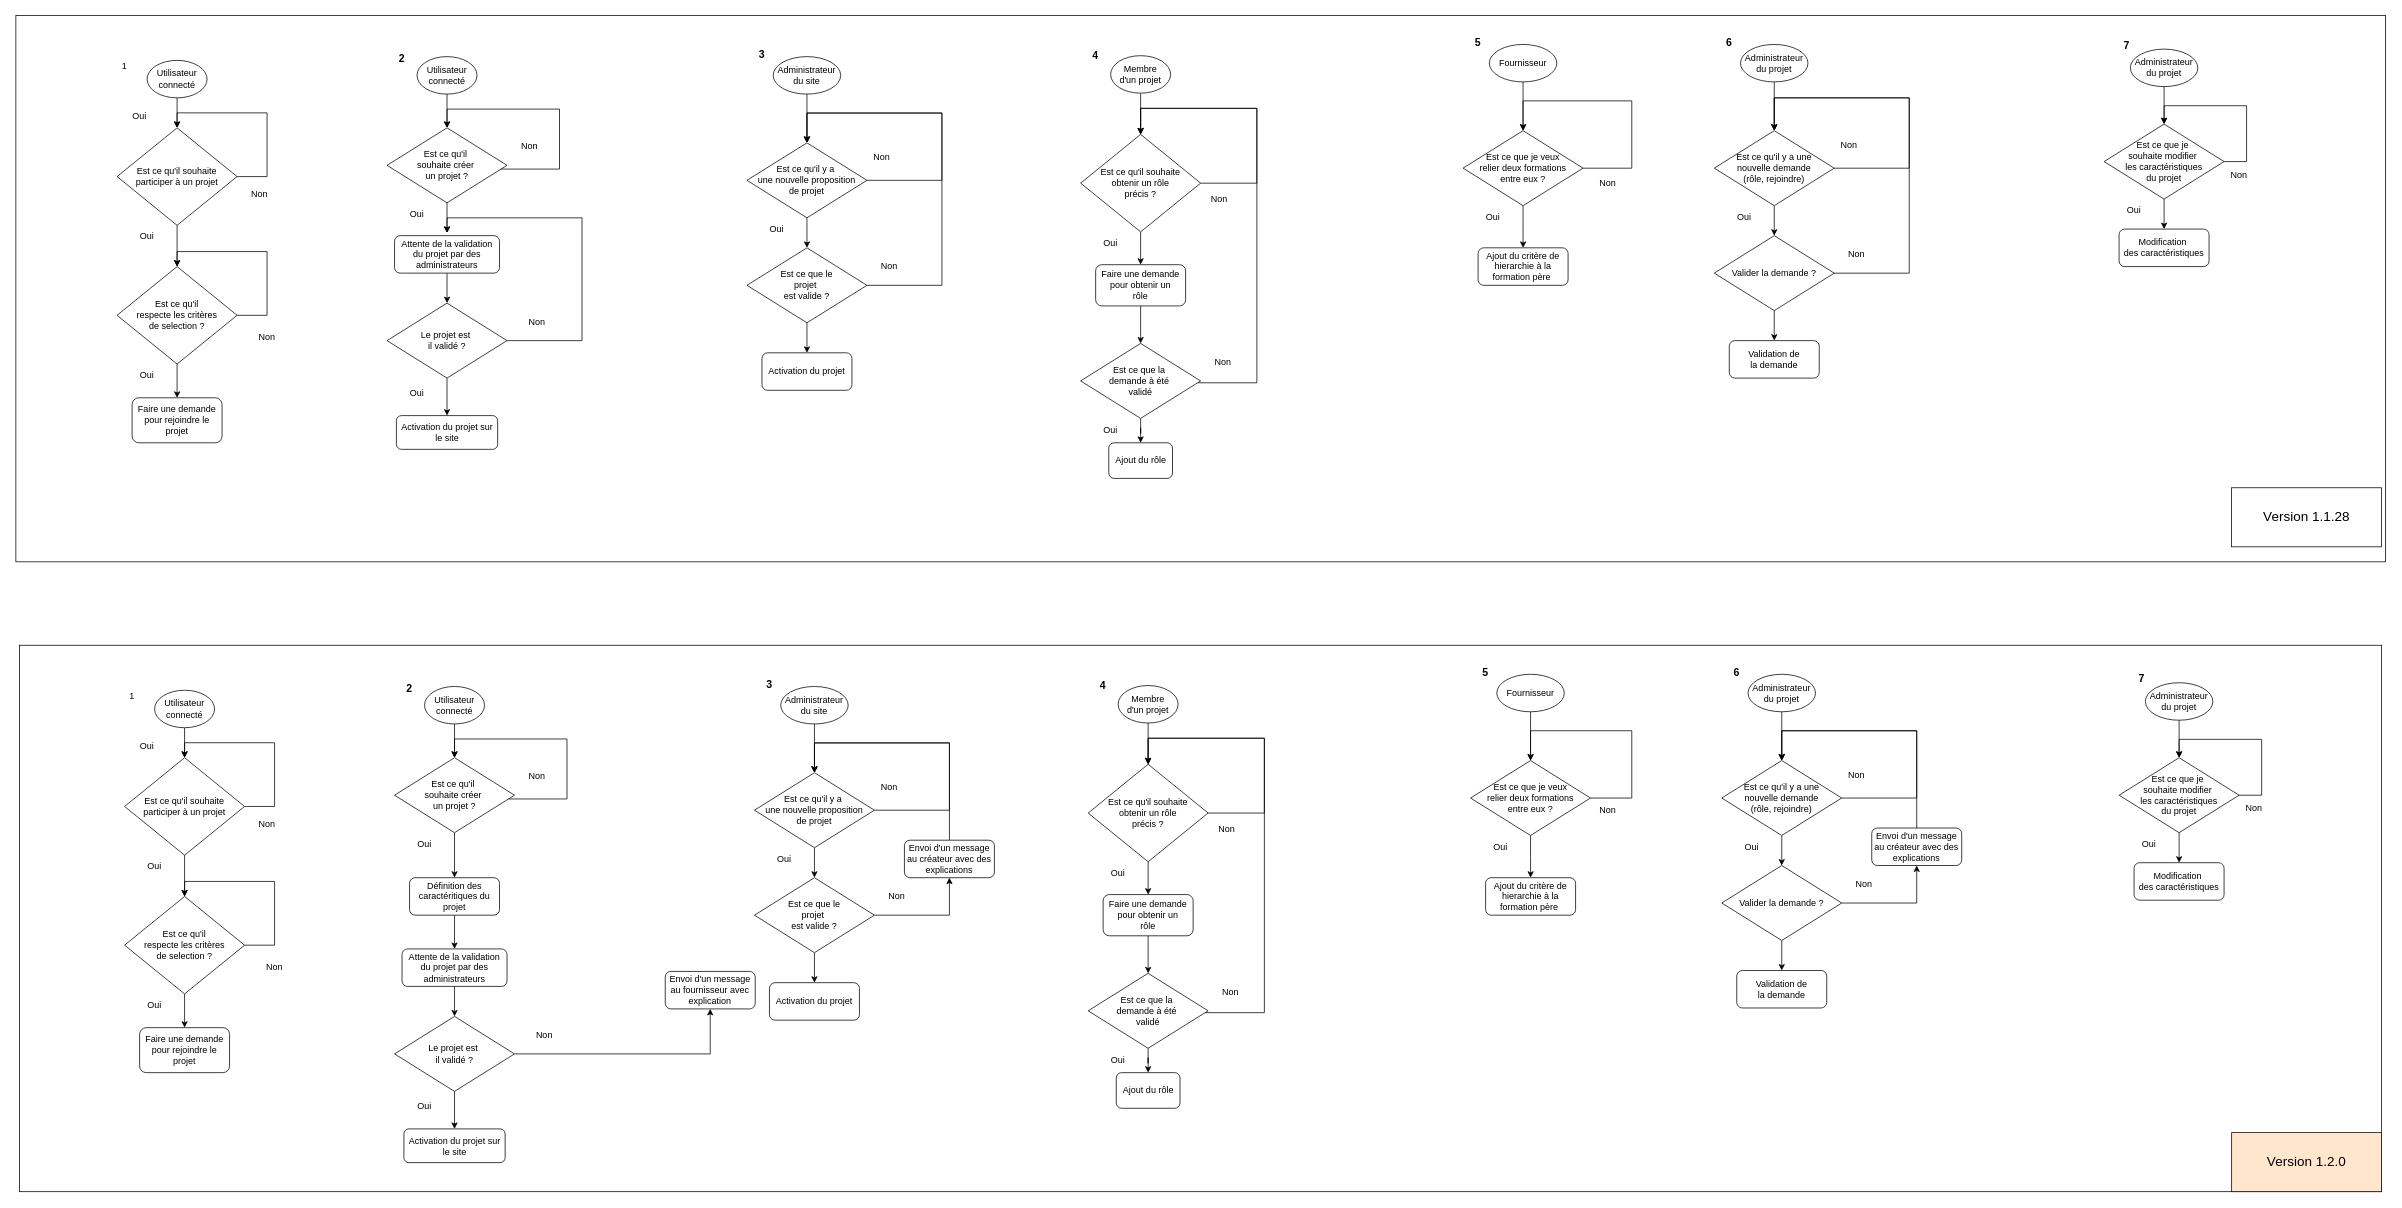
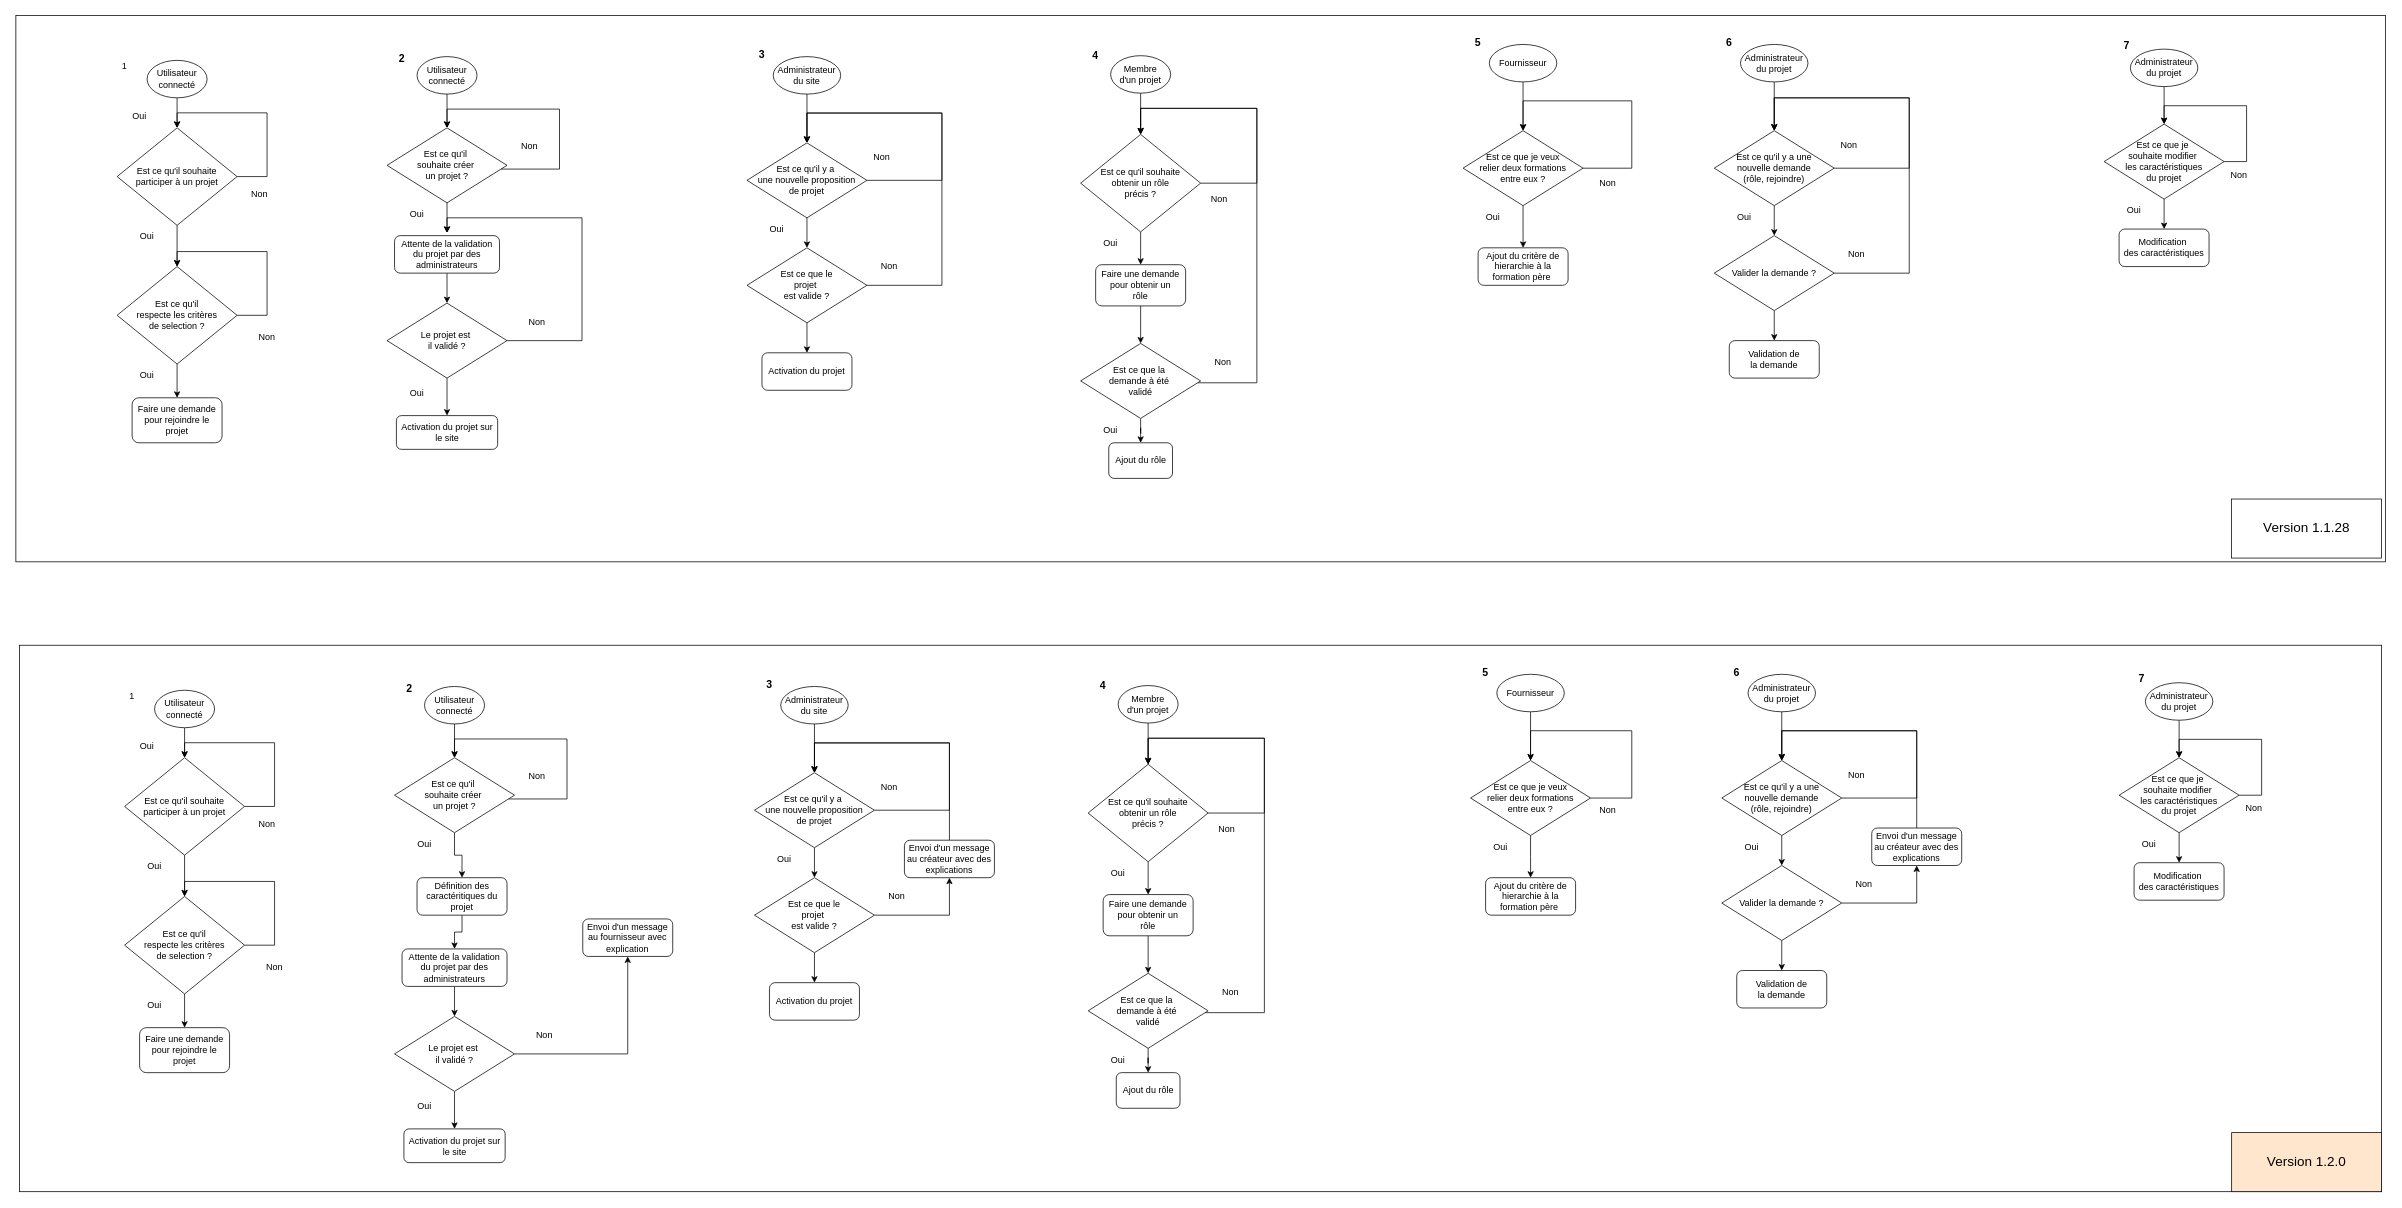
(2307, 517) -> (2307, 529)
(454, 897) -> (462, 897)
(710, 990) -> (627, 938)
